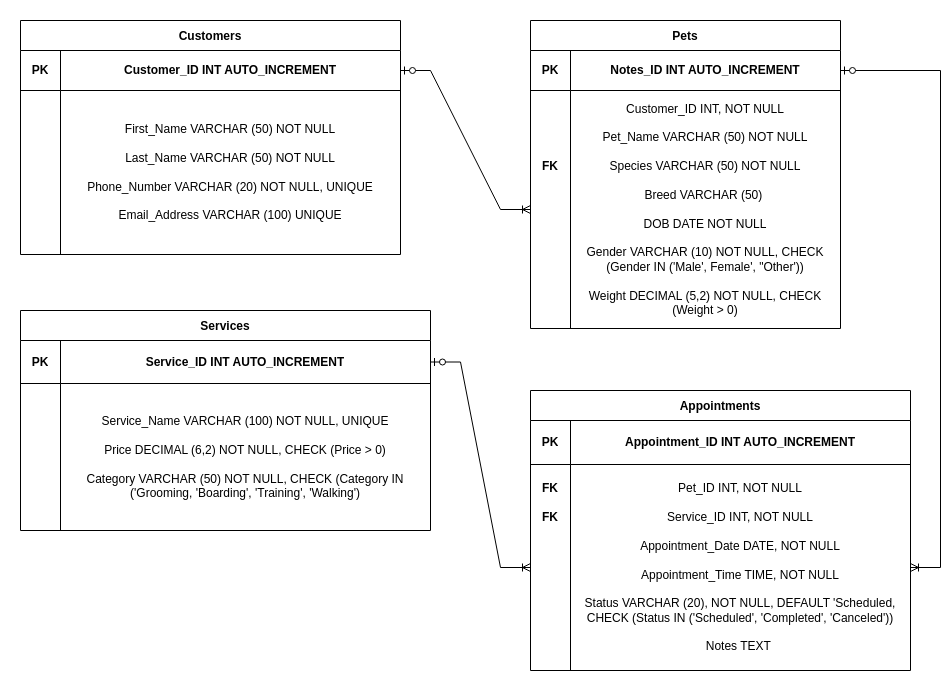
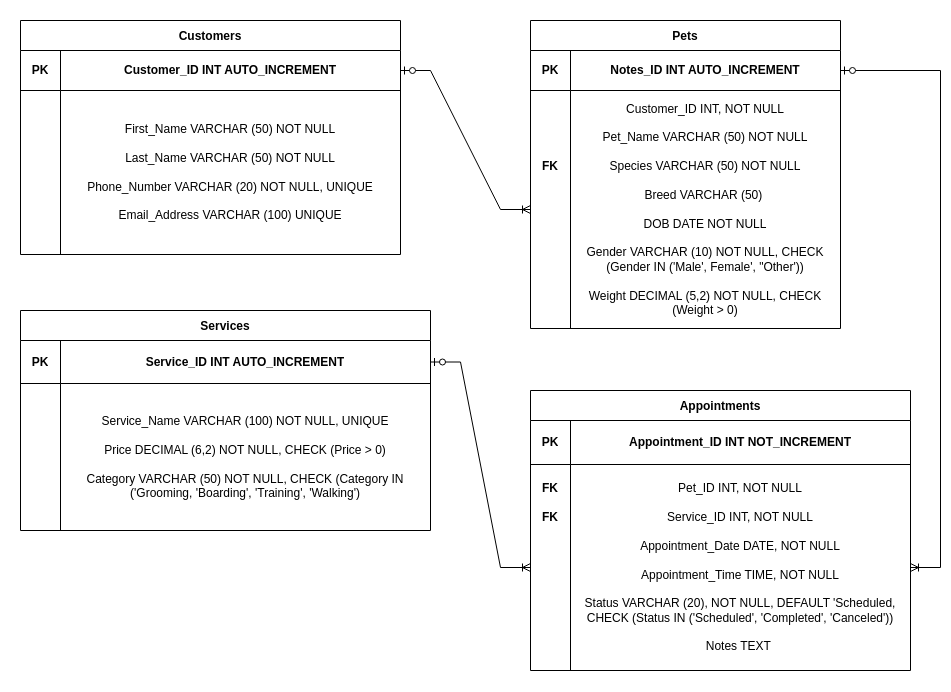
(741, 443) -> (741, 443)
